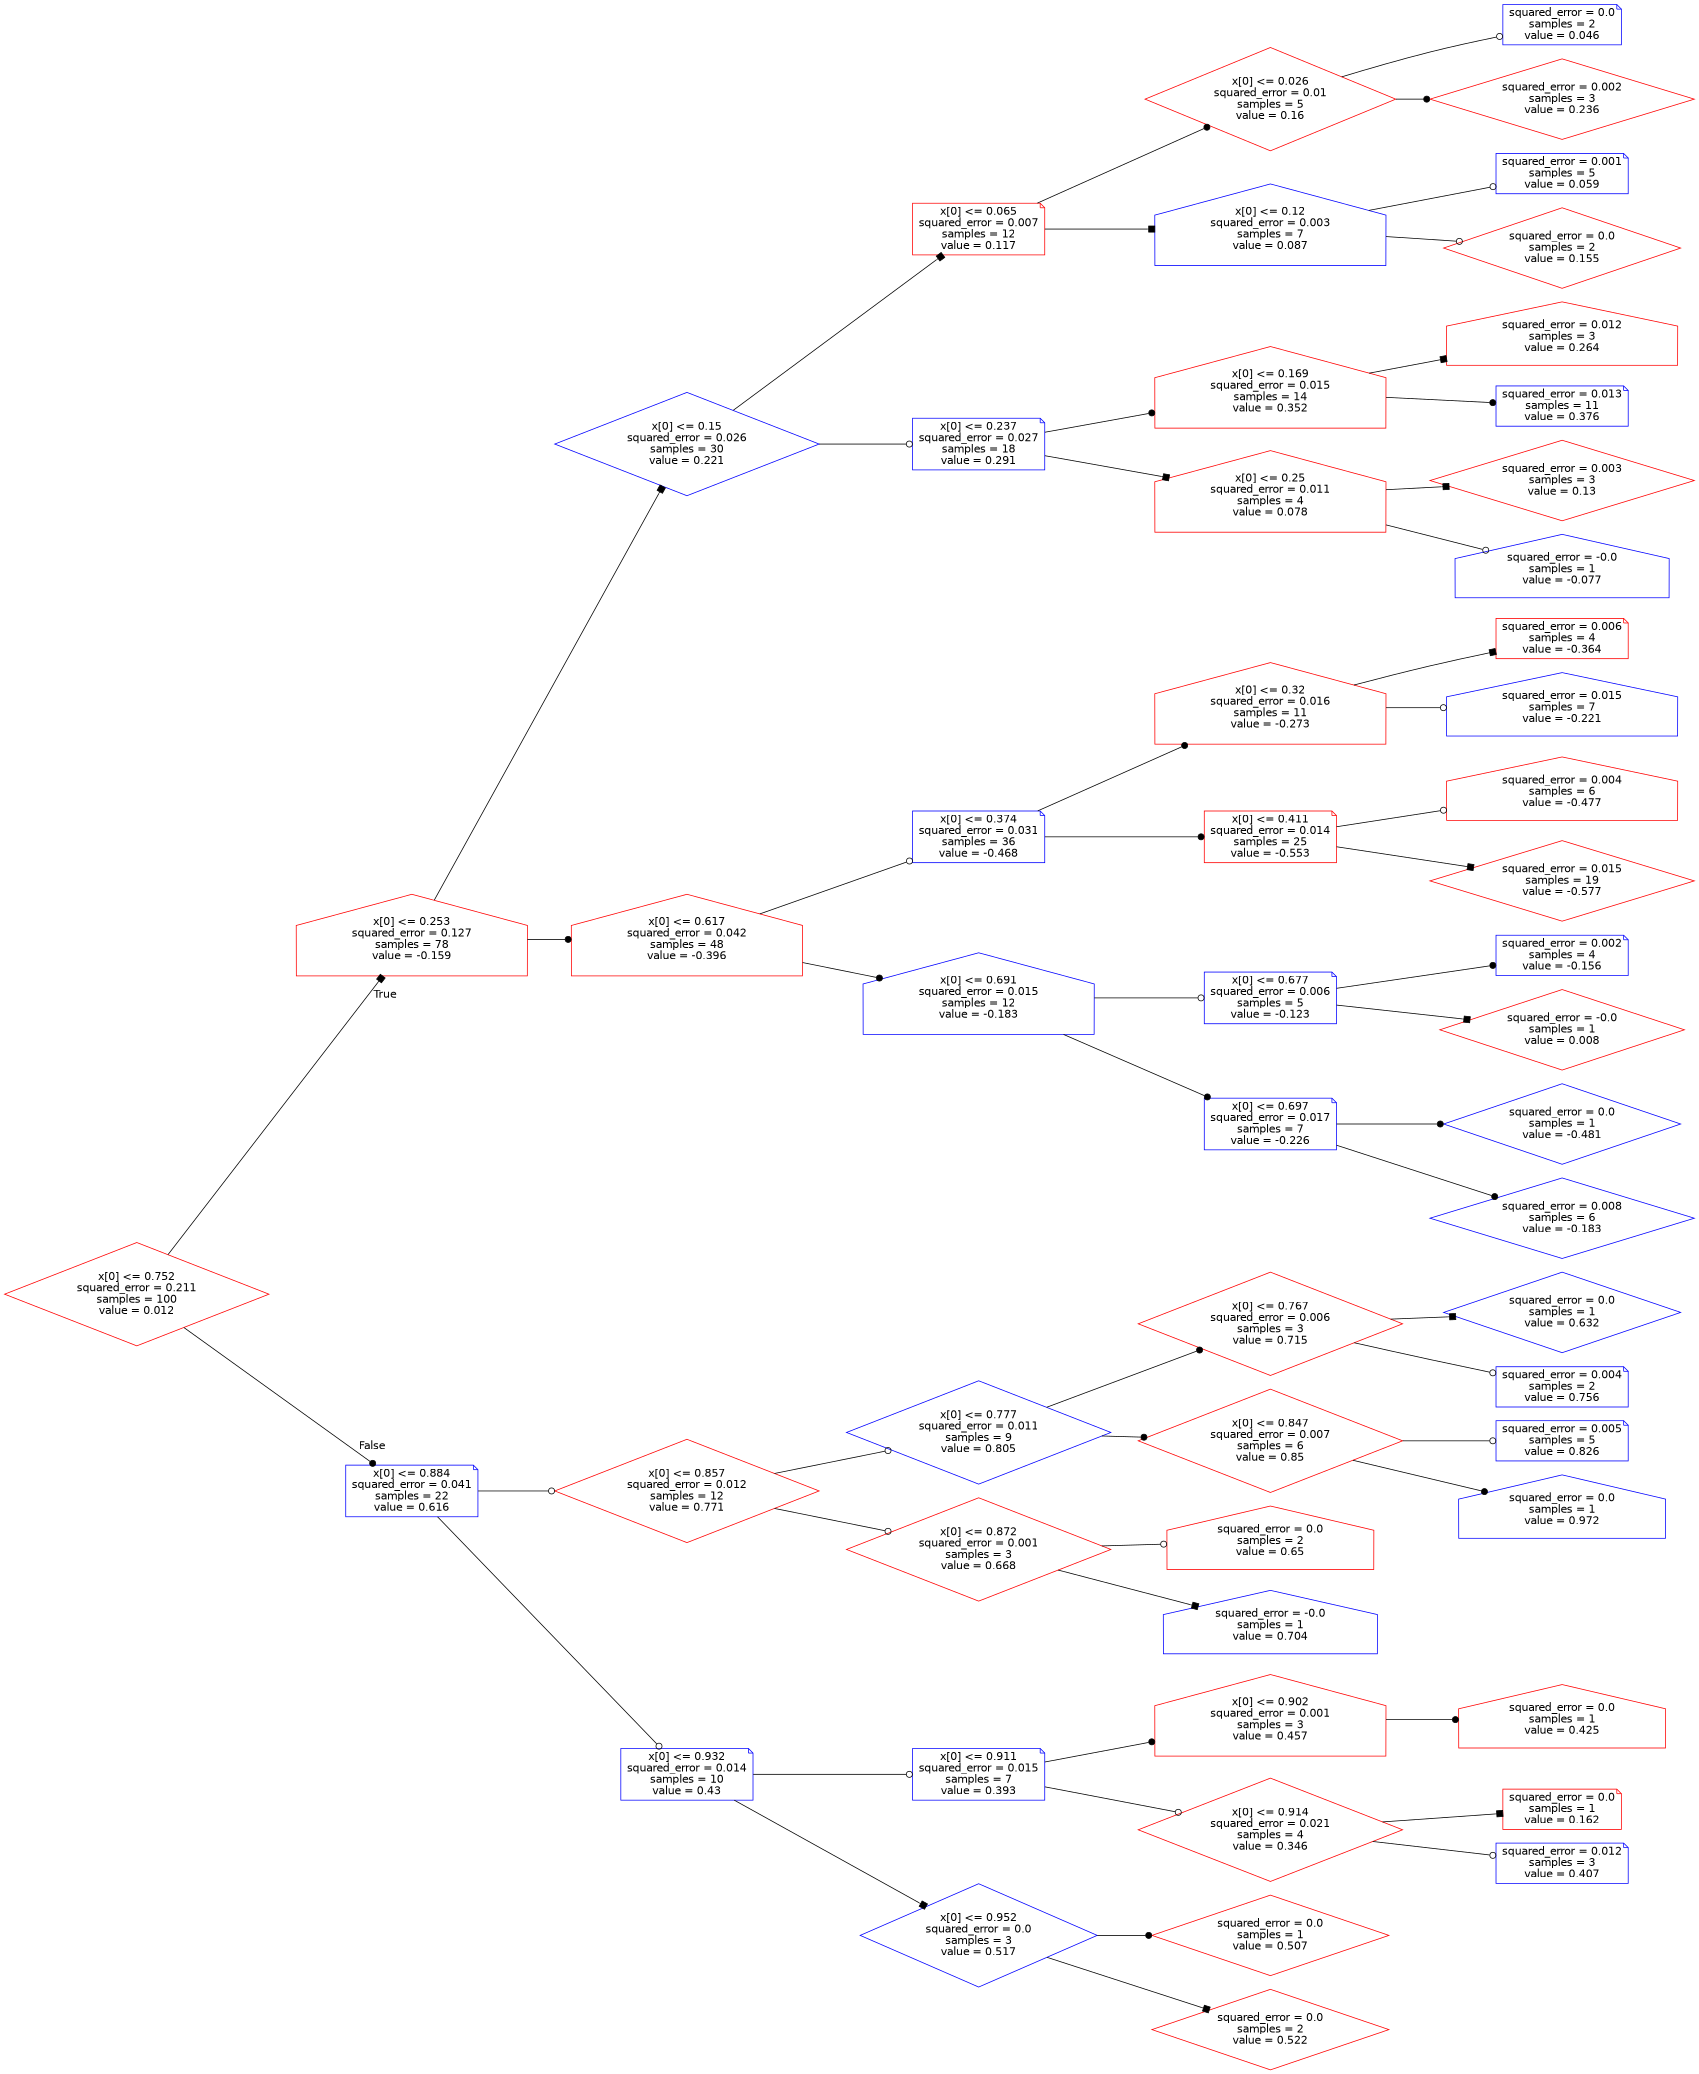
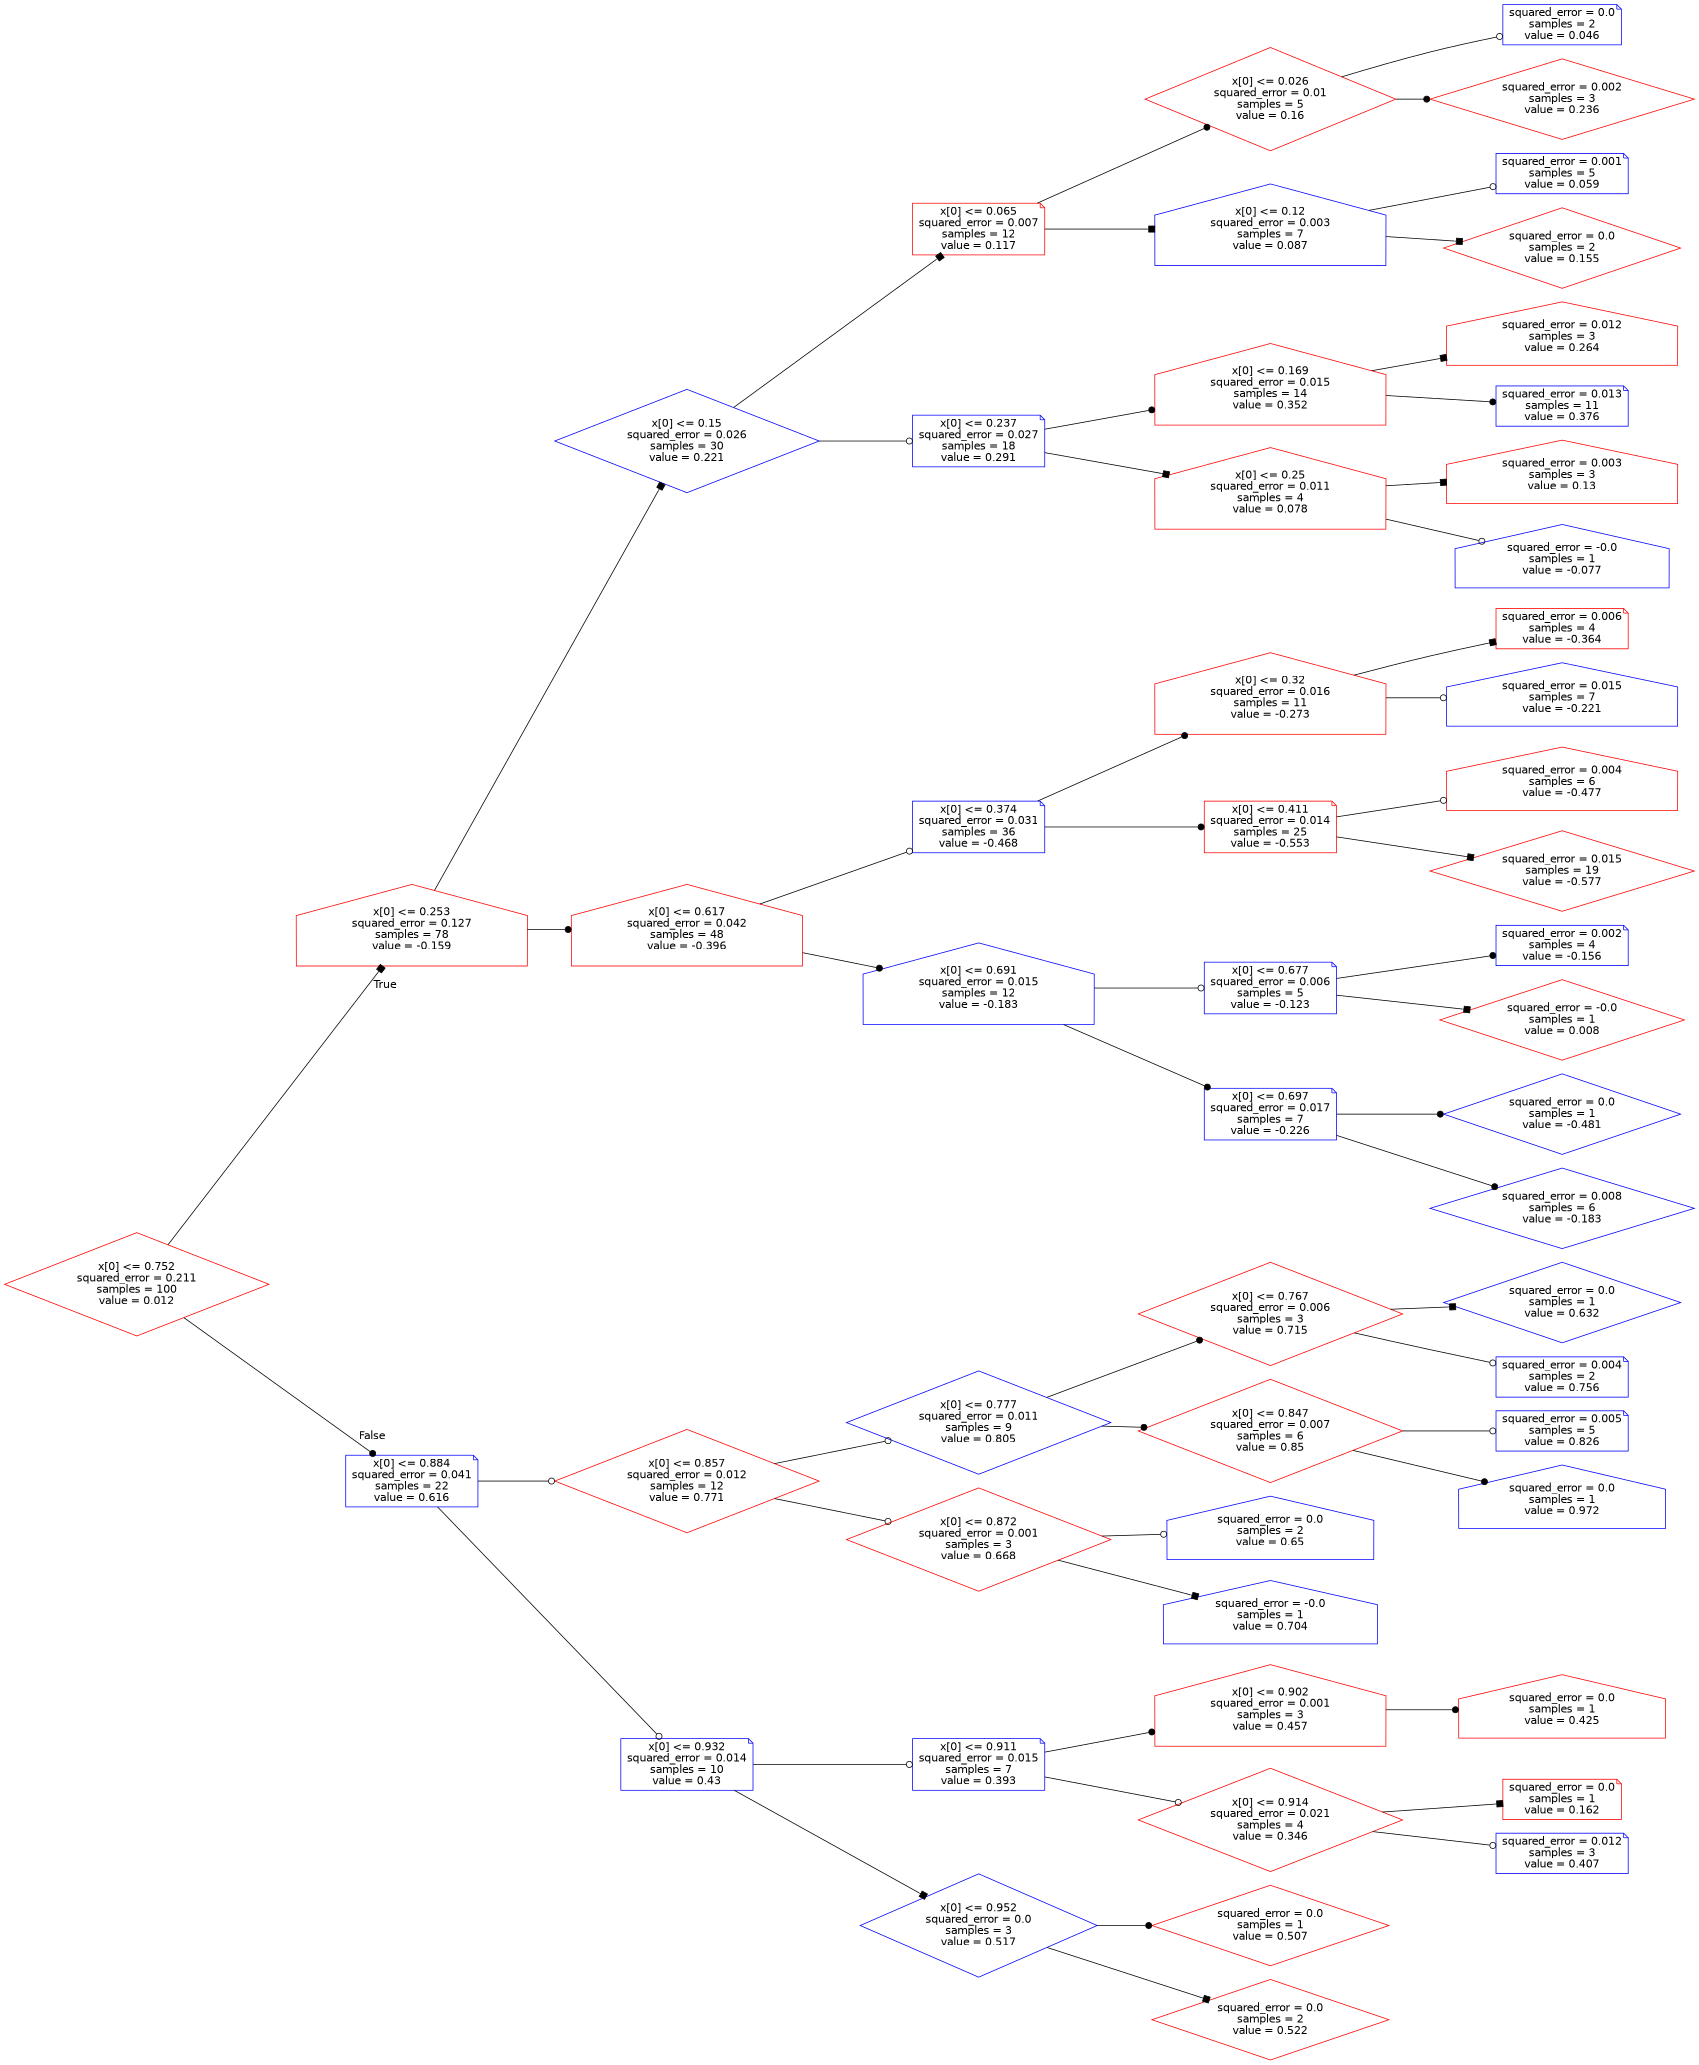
(1421, 239) -> (1420, 239)
(1562, 481) -> (1562, 475)
(1270, 1541) -> (1270, 1531)
